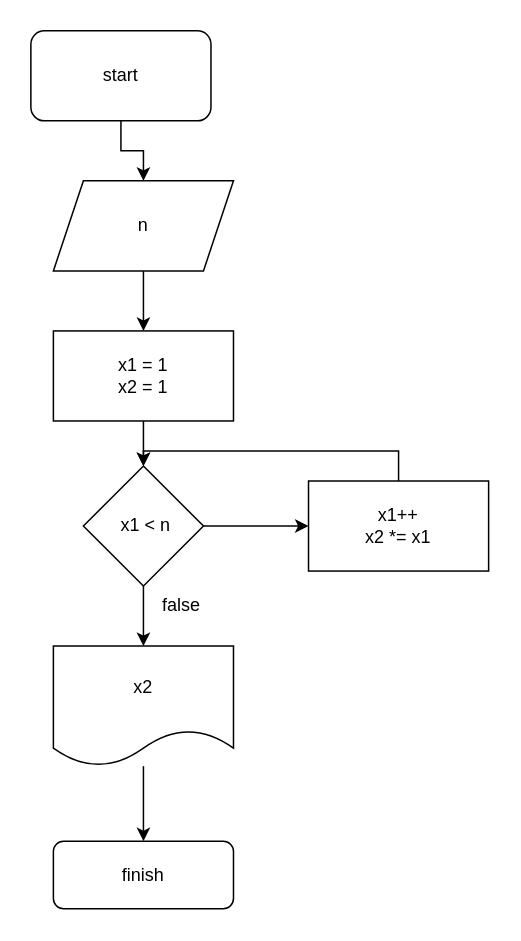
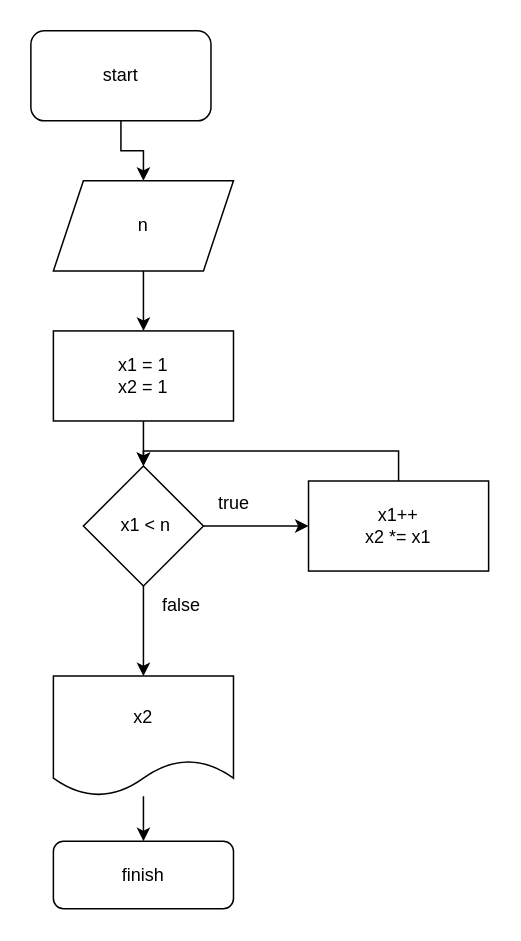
none -> (233, 503)
(143, 706) -> (143, 736)
